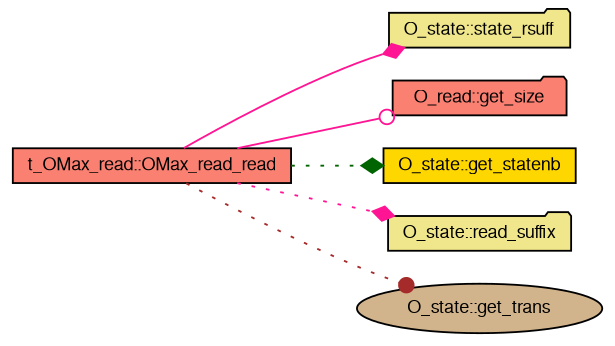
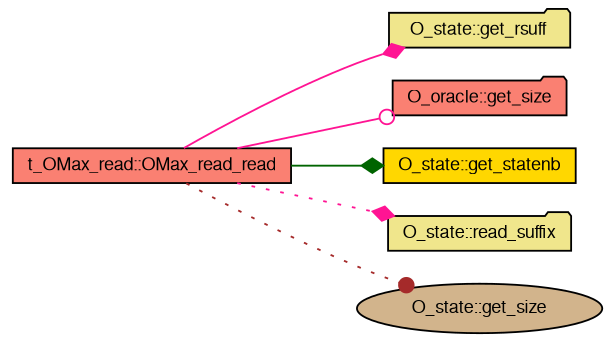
(480, 30) -> (480, 30)
(480, 98) -> (480, 98)
(326, 166) -> (326, 166)
(480, 308) -> (480, 308)
